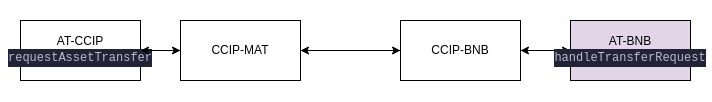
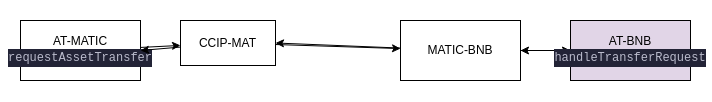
(81, 51) -> (81, 51)
(241, 51) -> (228, 43)
(461, 51) -> (461, 51)
